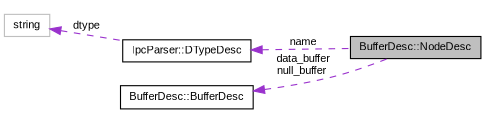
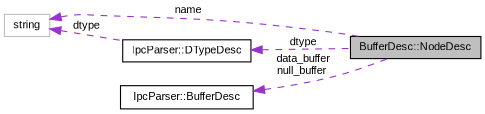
none -> (212, 20)
(302, 43) -> (302, 43)
(187, 97) -> (187, 97)
